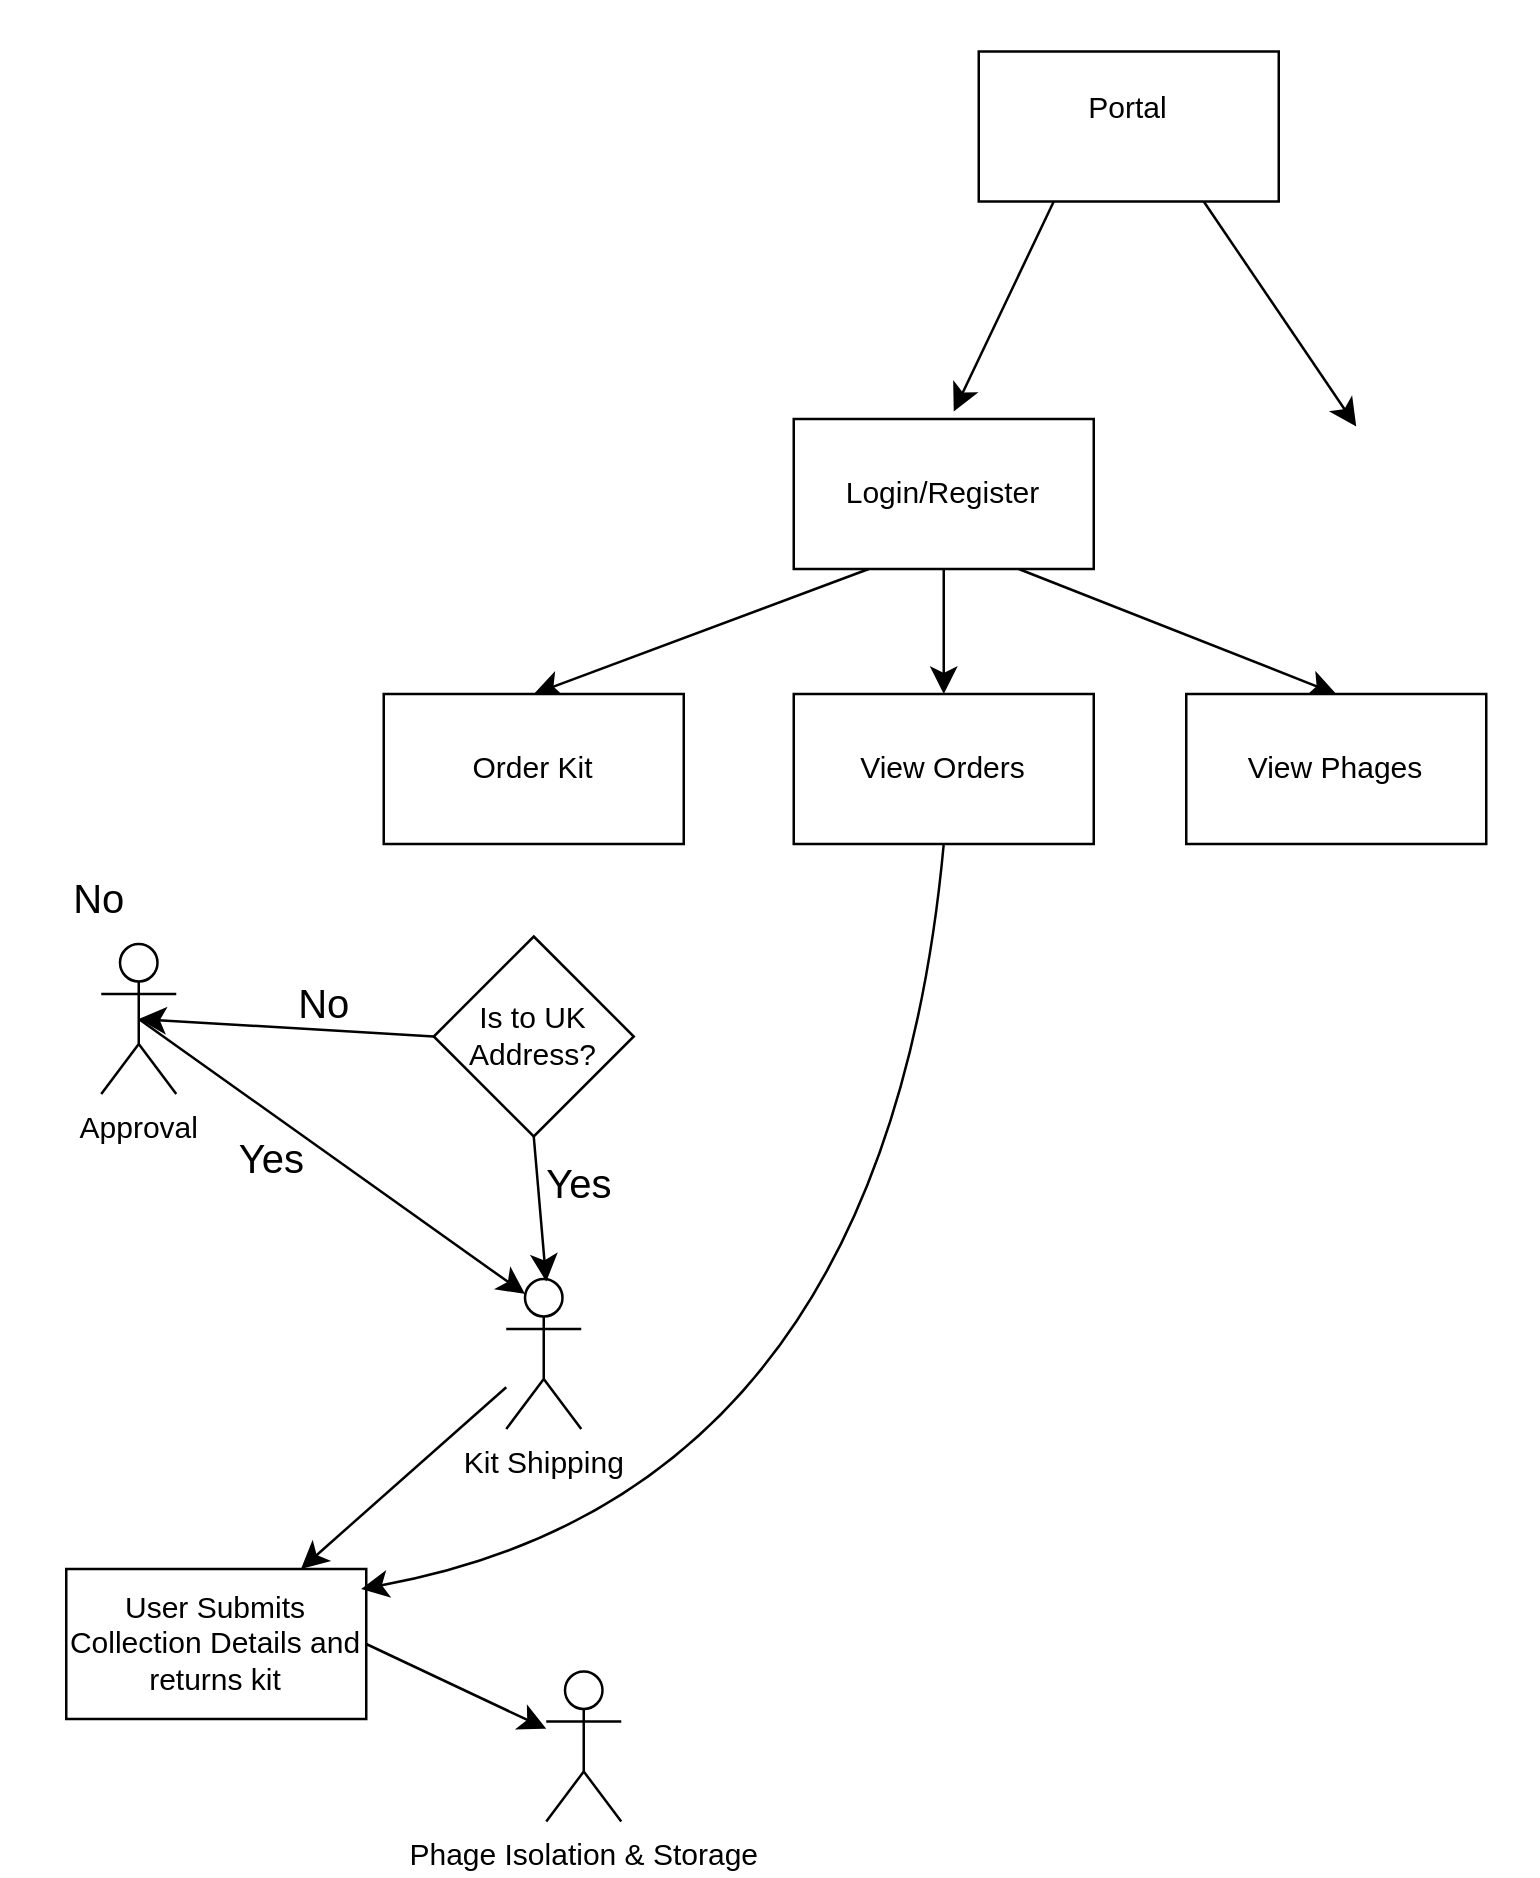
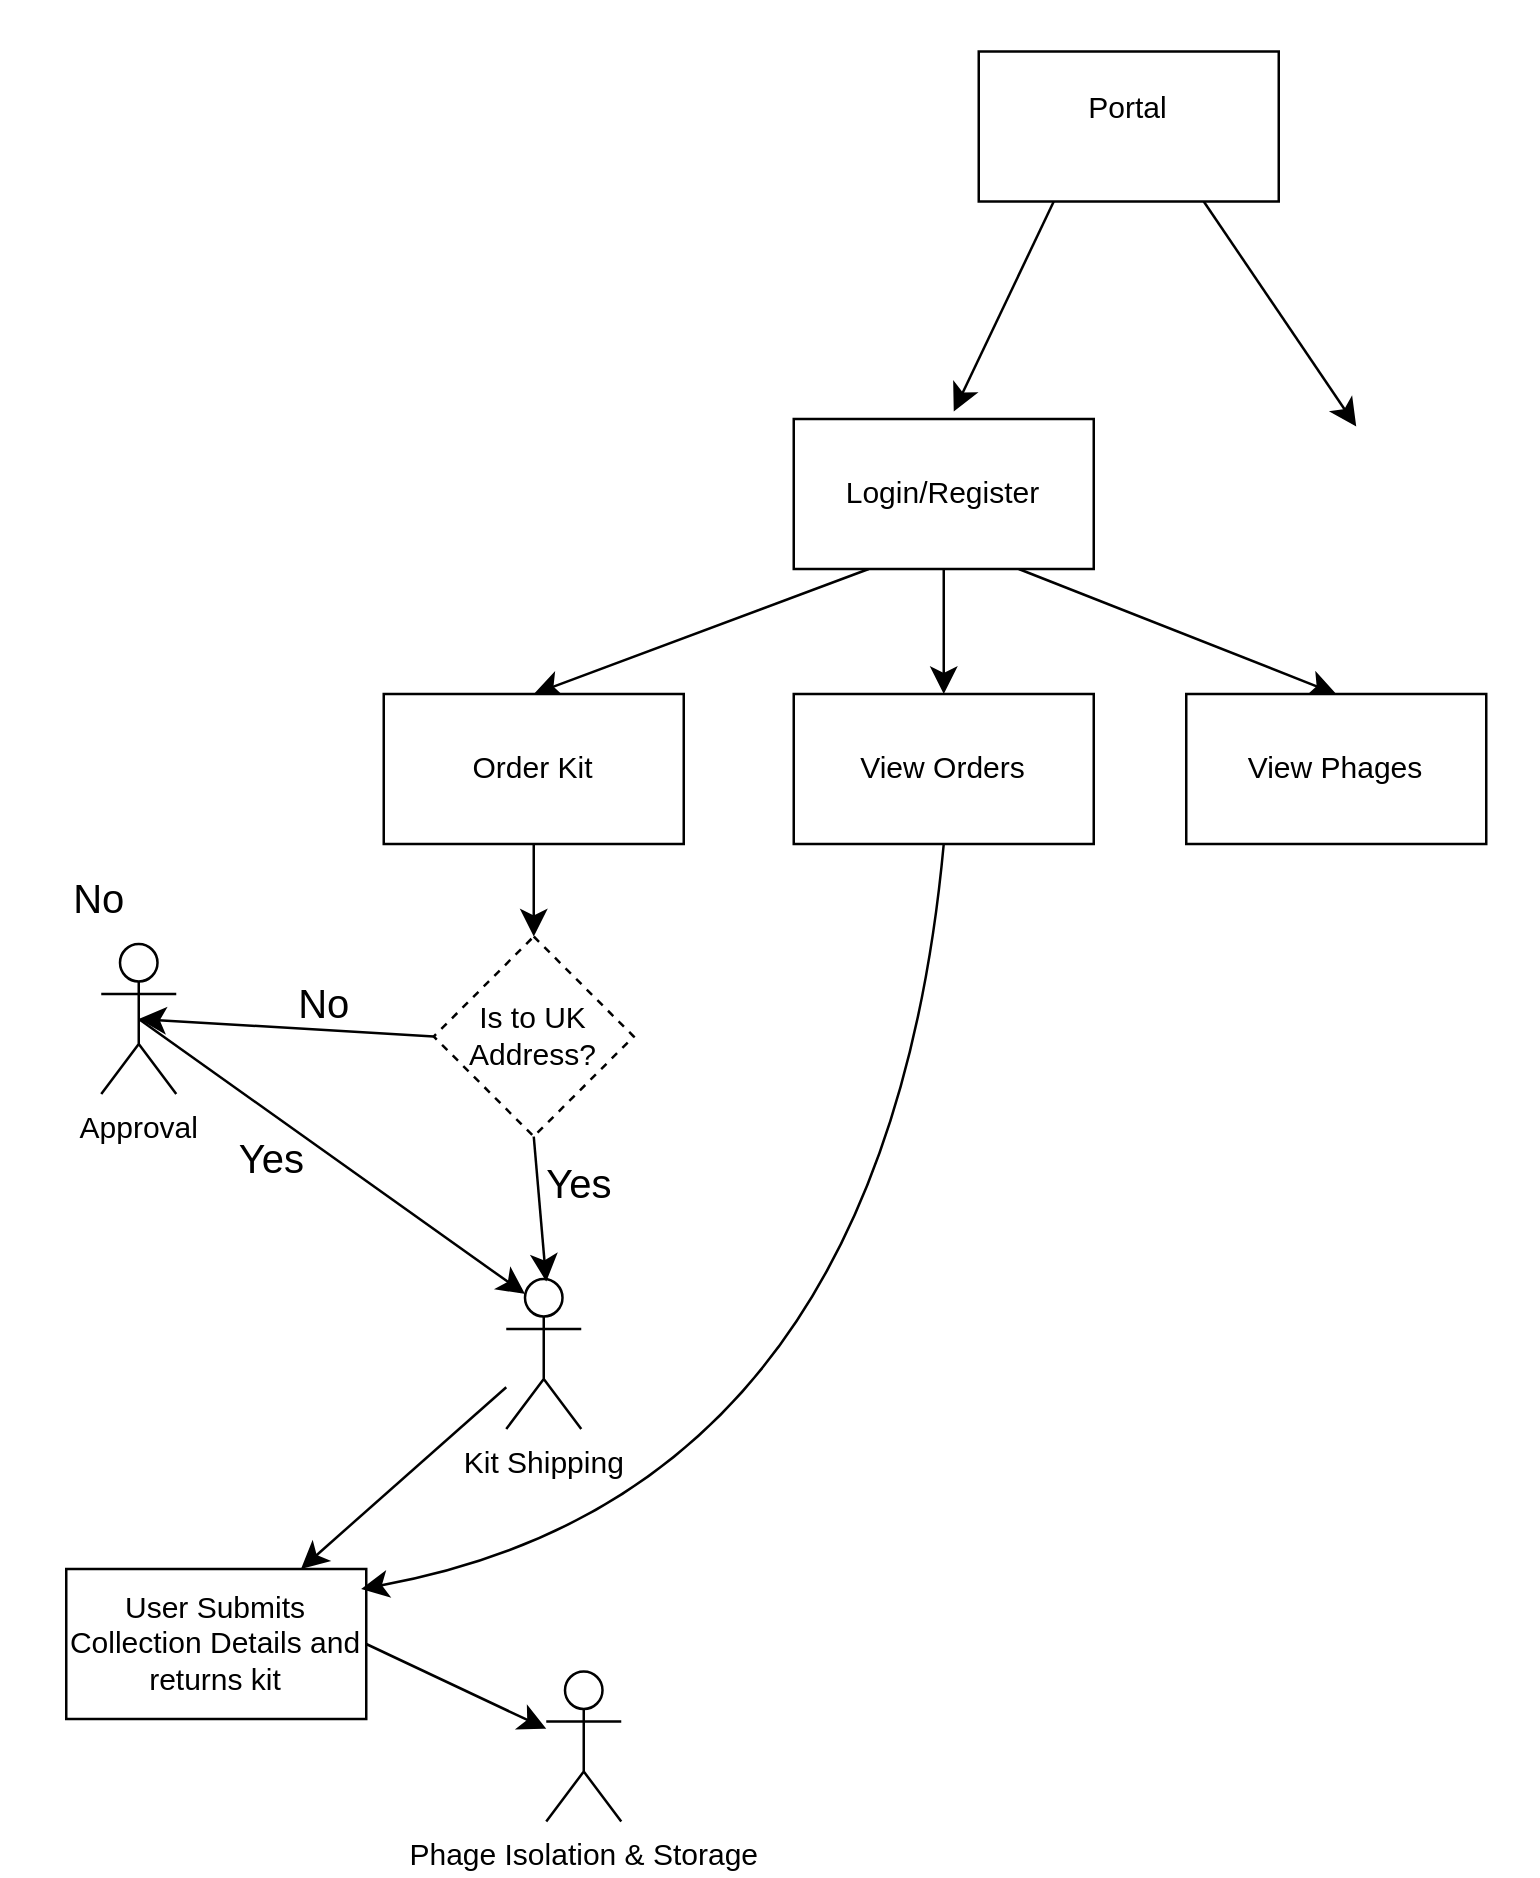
none -> (534, 879)
(534, 1036) -> (534, 1036)
